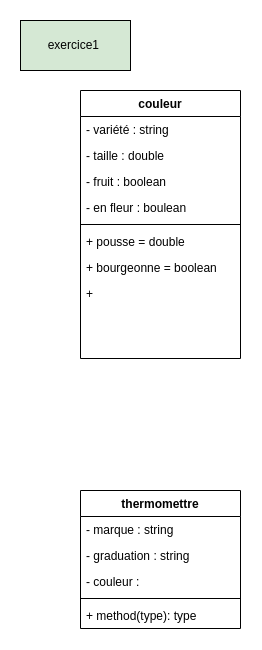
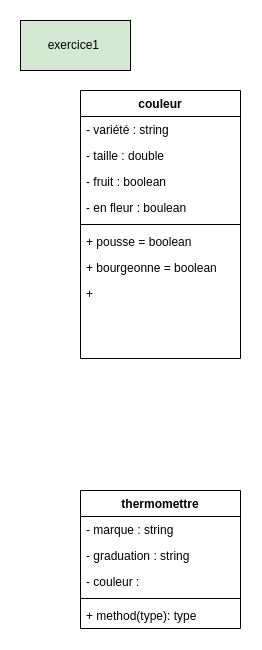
(137, 243) -> (141, 243)
